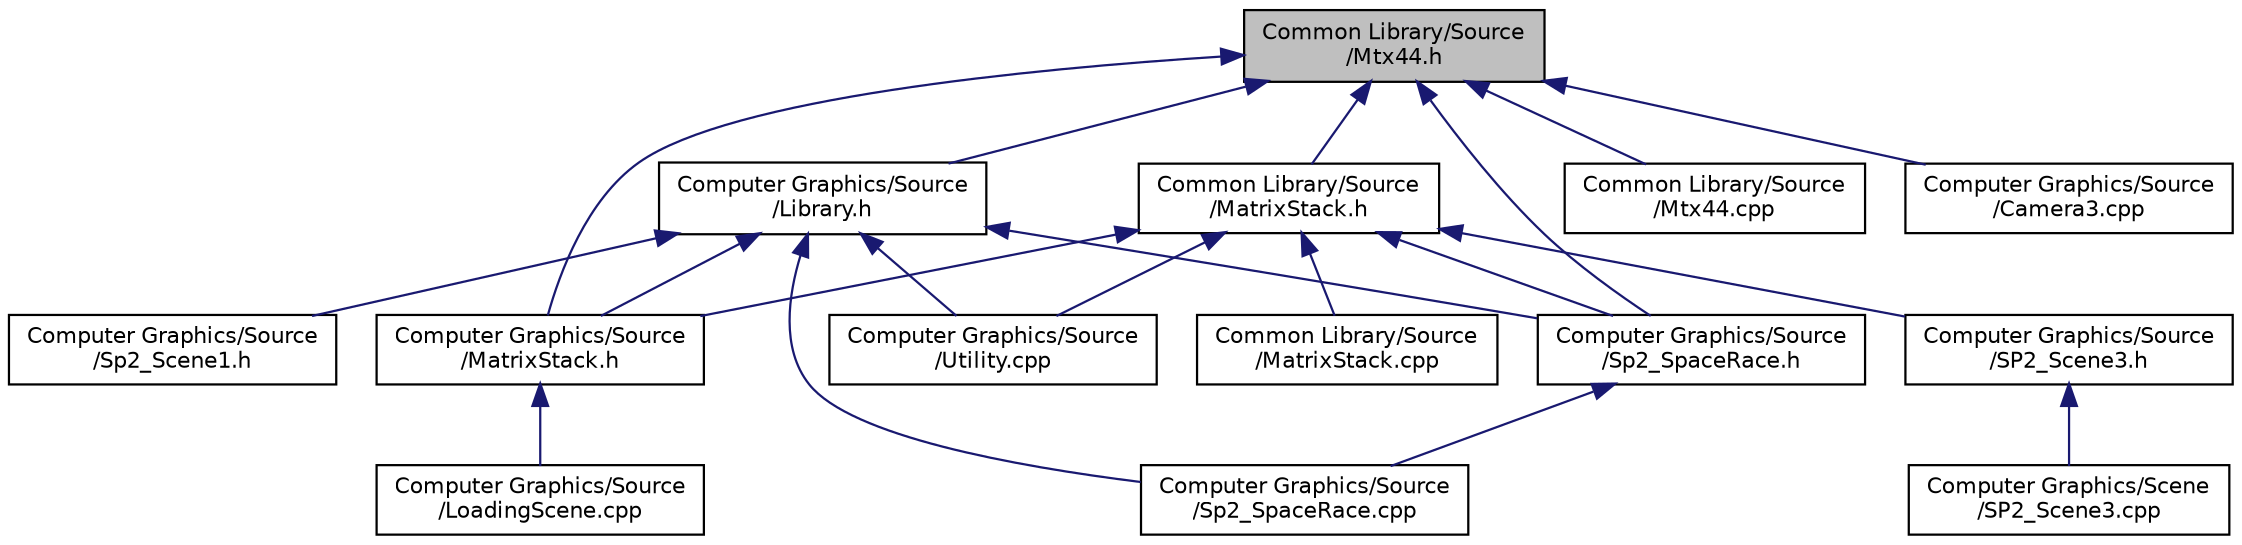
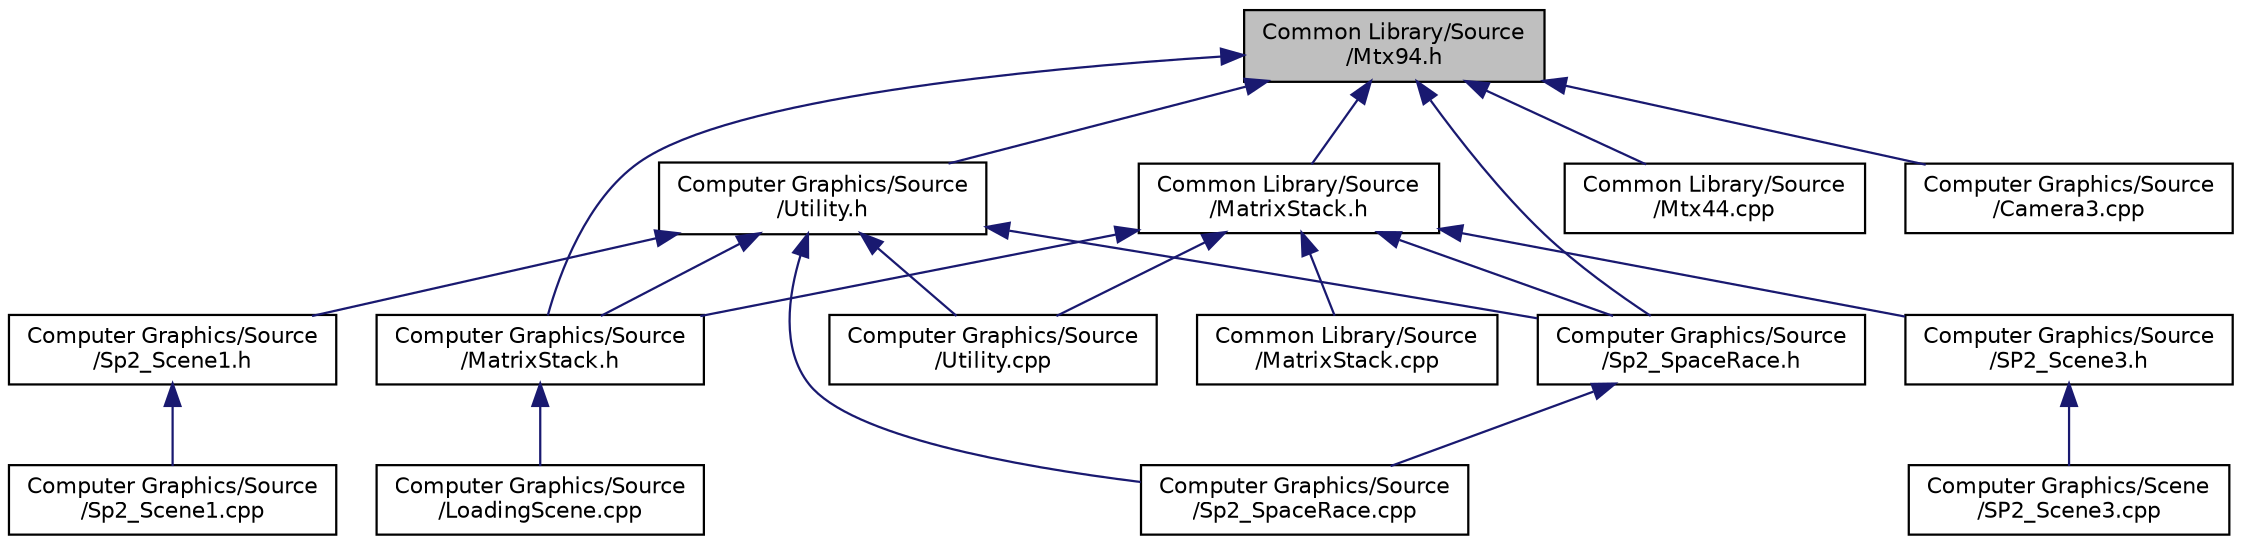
(1394, 46) -> (1394, 46)
(823, 198) -> (823, 198)
none -> (173, 500)
